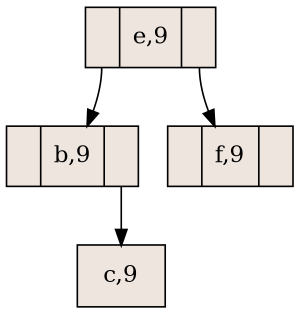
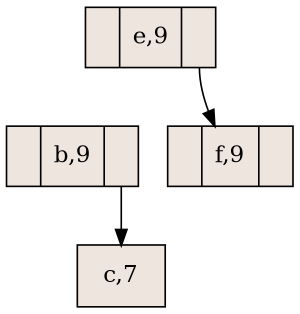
(99, 90) -> none
(121, 276) -> (121, 276)
